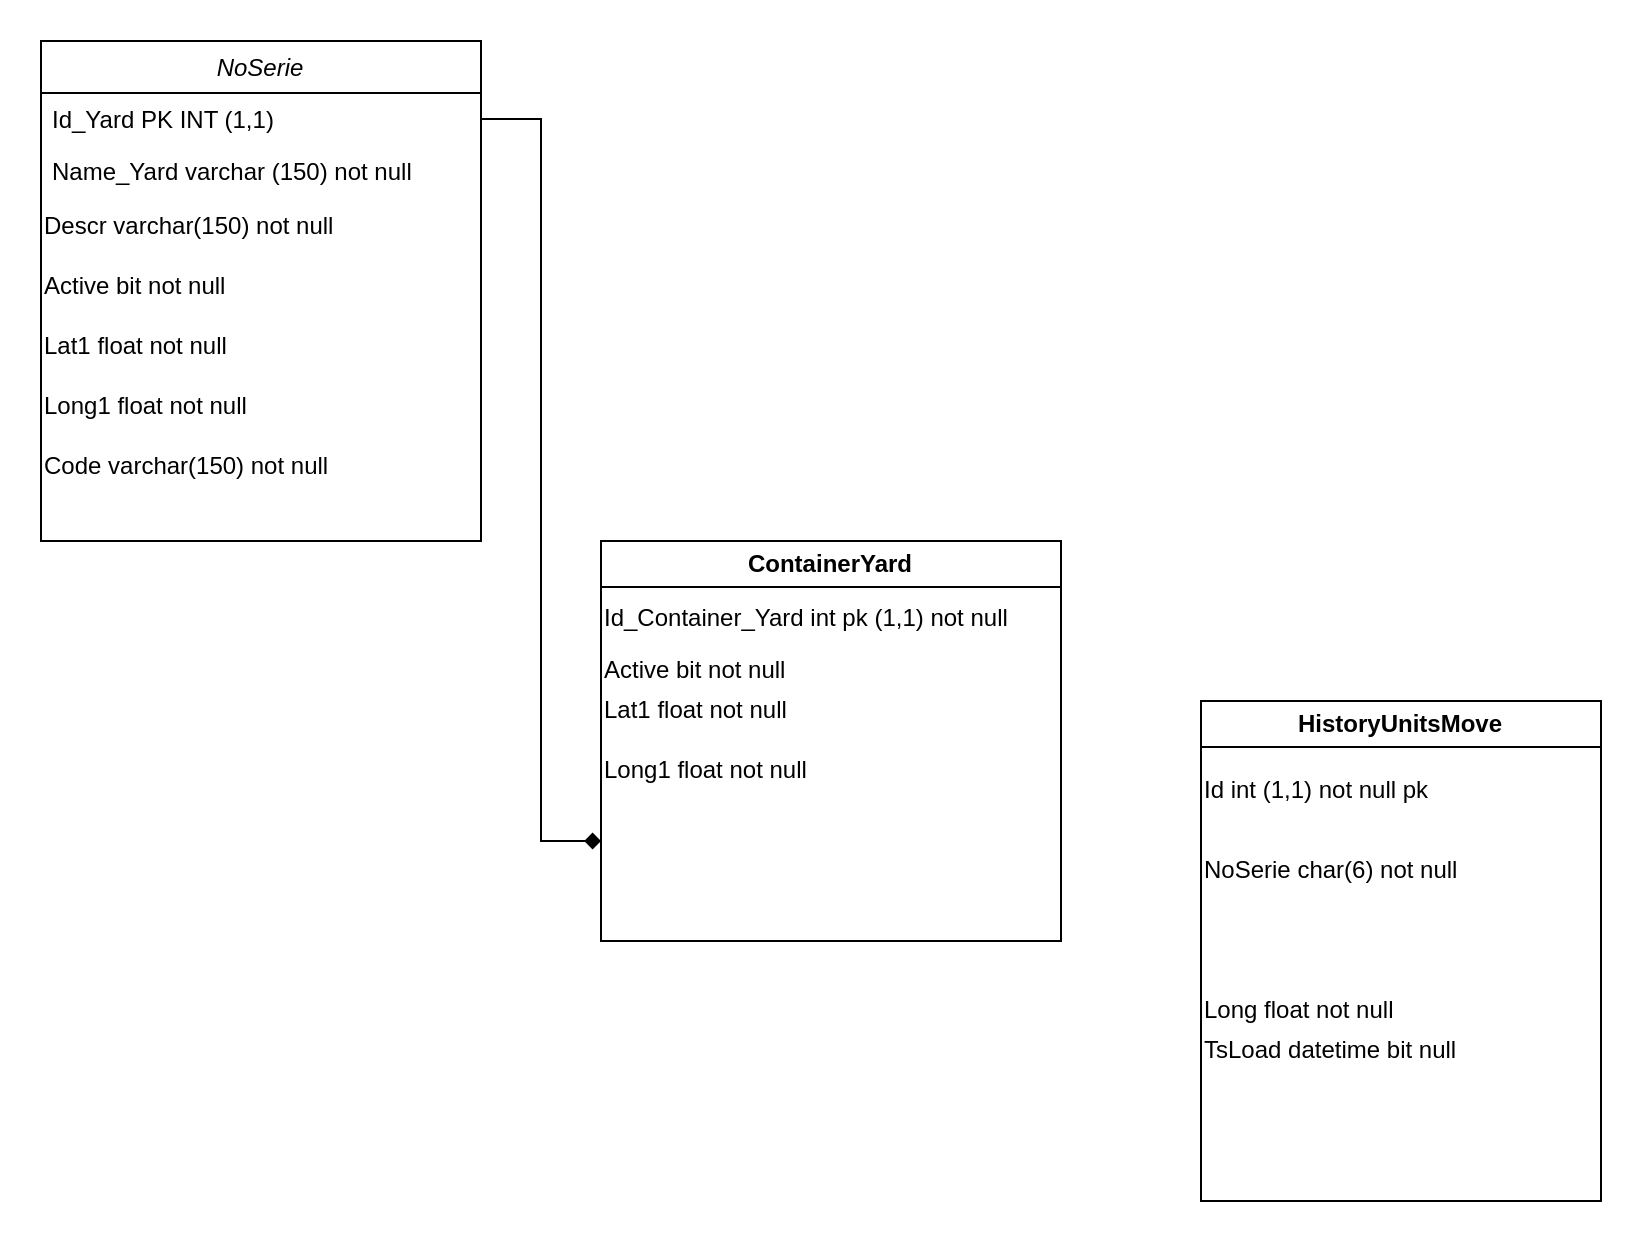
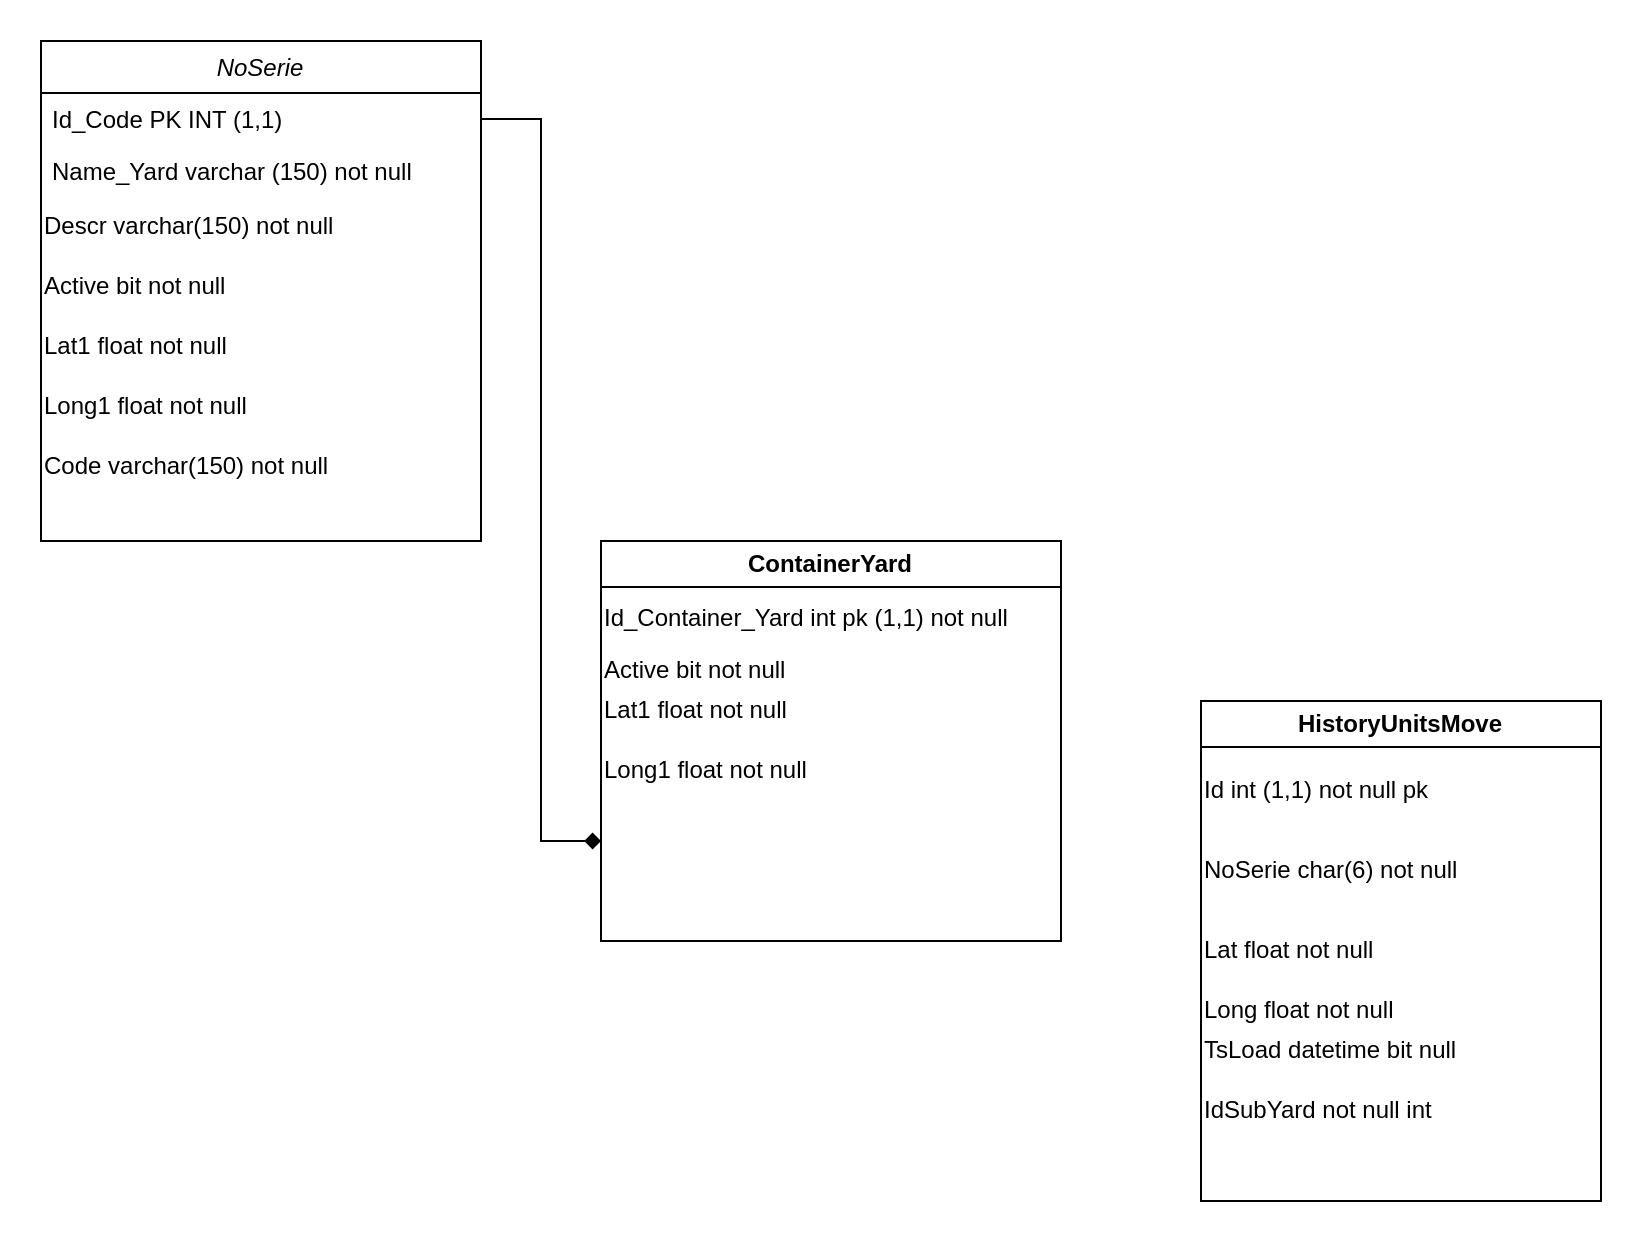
(174, 120) -> (174, 120)
none -> (1401, 951)
none -> (1401, 1111)
